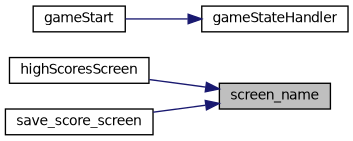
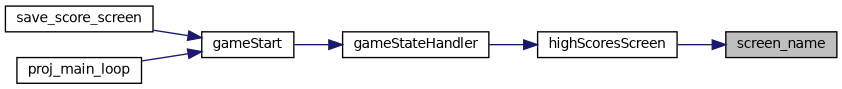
none -> (506, 45)
none -> (79, 70)
(179, 109) -> (171, 33)
